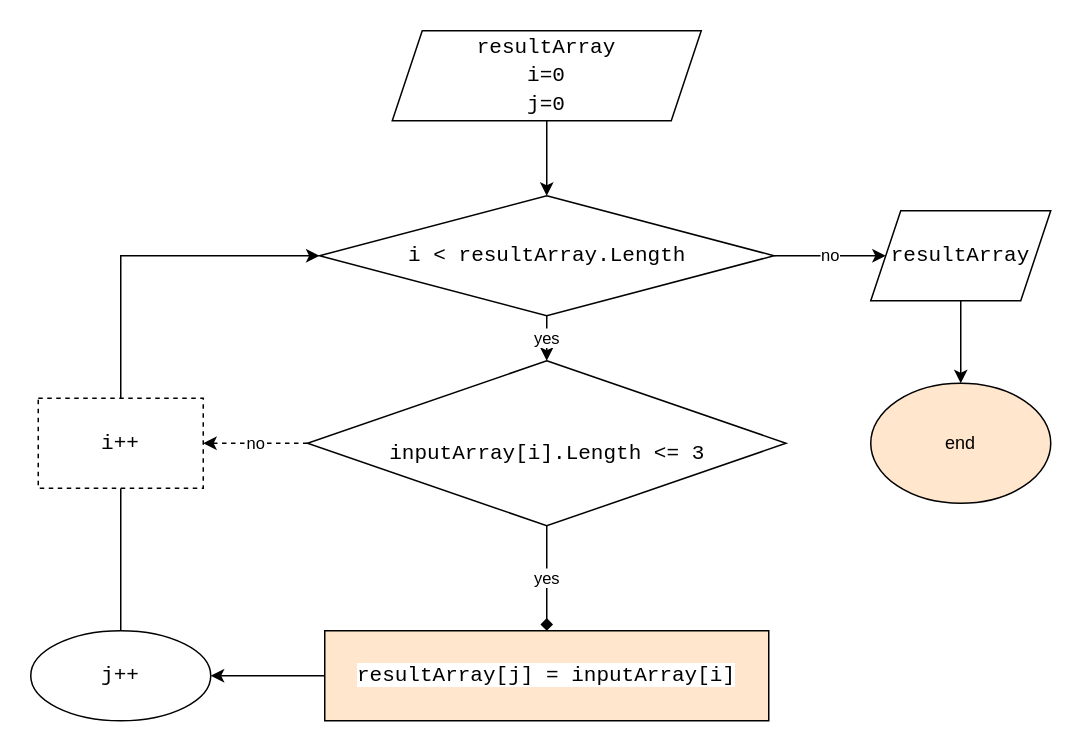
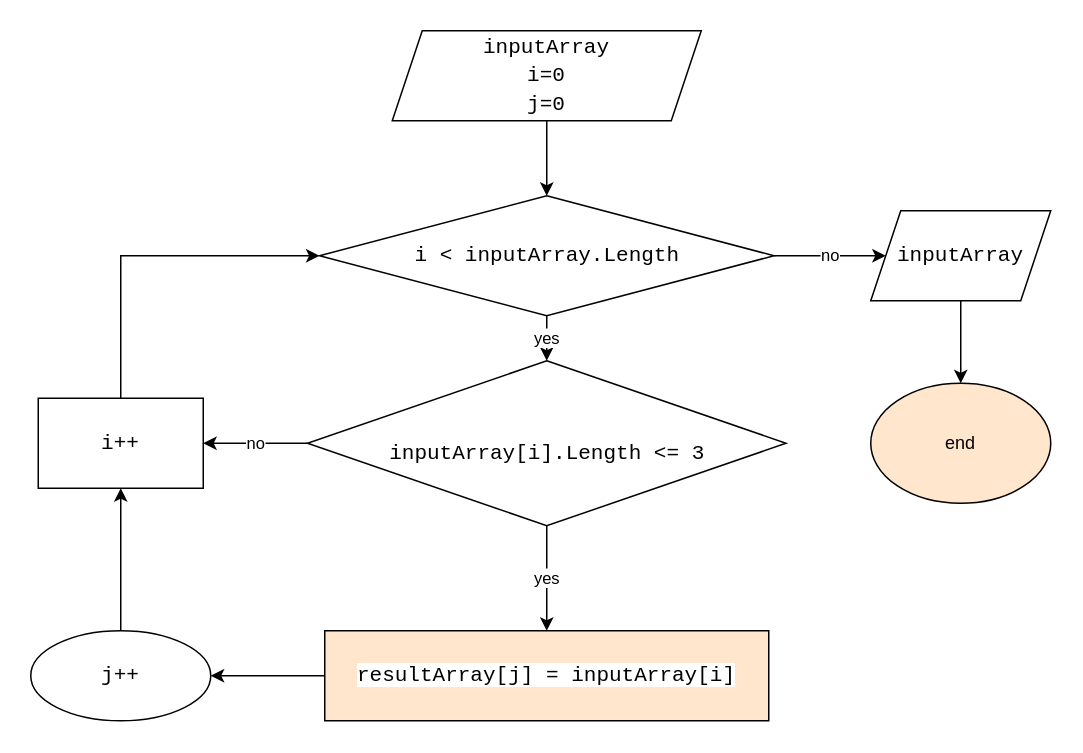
(547, 76) -> (547, 76)
(548, 256) -> (548, 256)
(961, 256) -> (961, 256)
(121, 443) -> (121, 443)
(284, 443) -> (284, 443)
(121, 495) -> (121, 500)
(547, 618) -> (547, 619)
